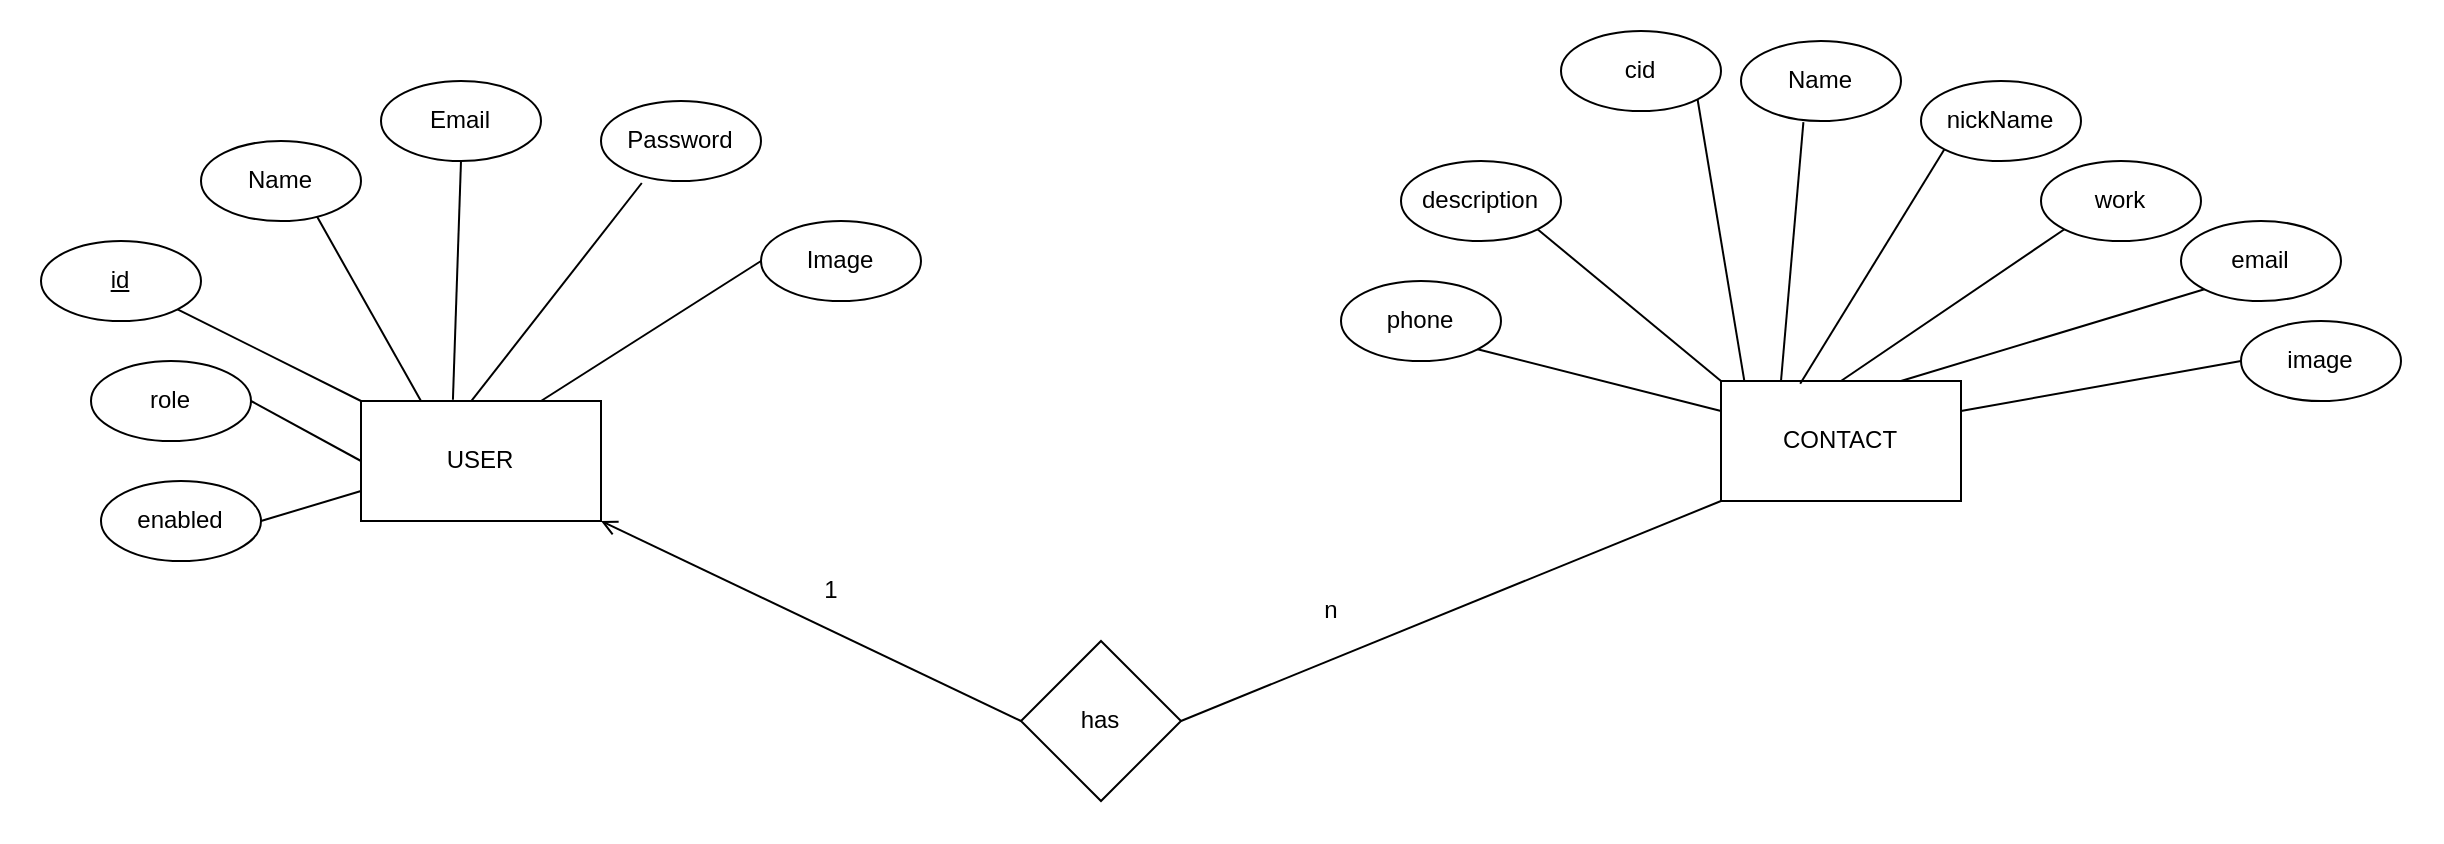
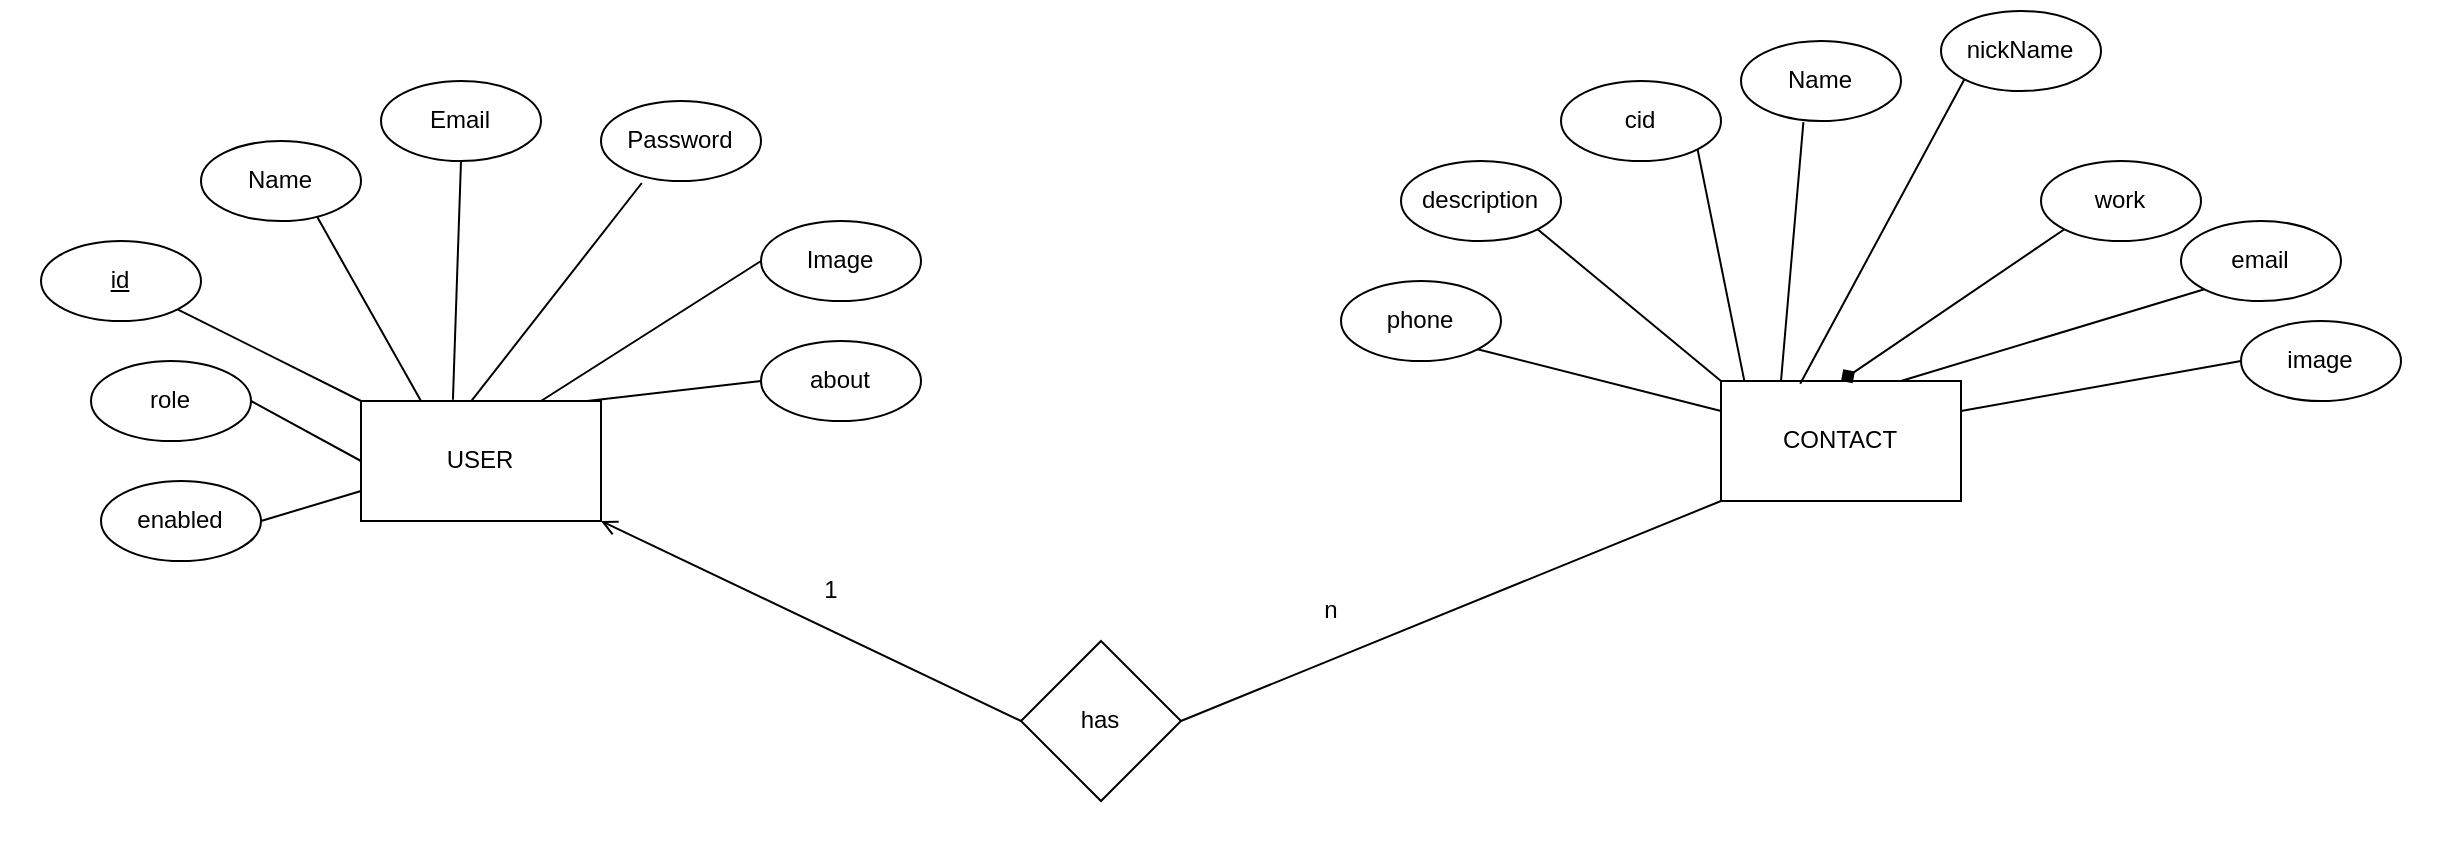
(1641, 71) -> (1641, 121)
(2001, 121) -> (2021, 51)
(1849, 375) -> (1855, 371)
none -> (841, 381)
none -> (675, 391)
